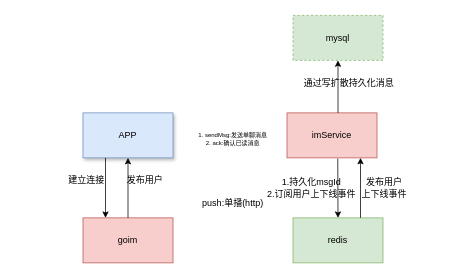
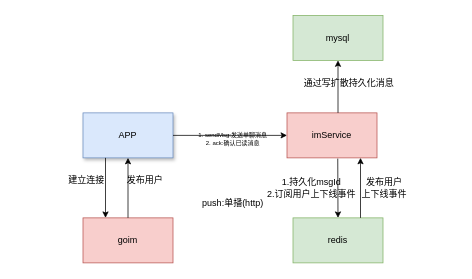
(338, 38) -> (338, 38)
none -> (227, 135)
